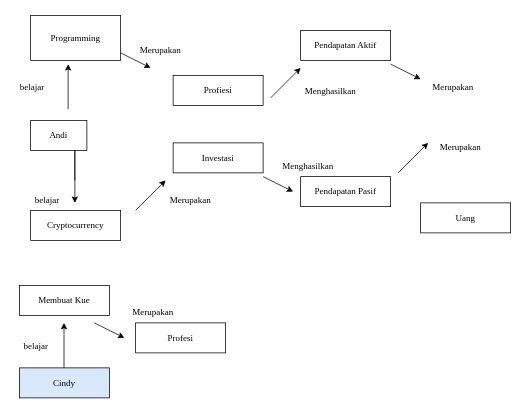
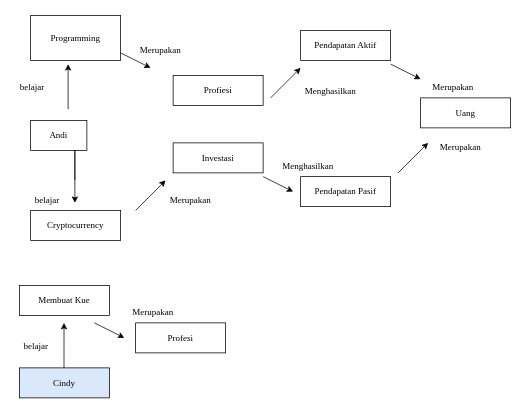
(465, 218) -> (465, 113)
